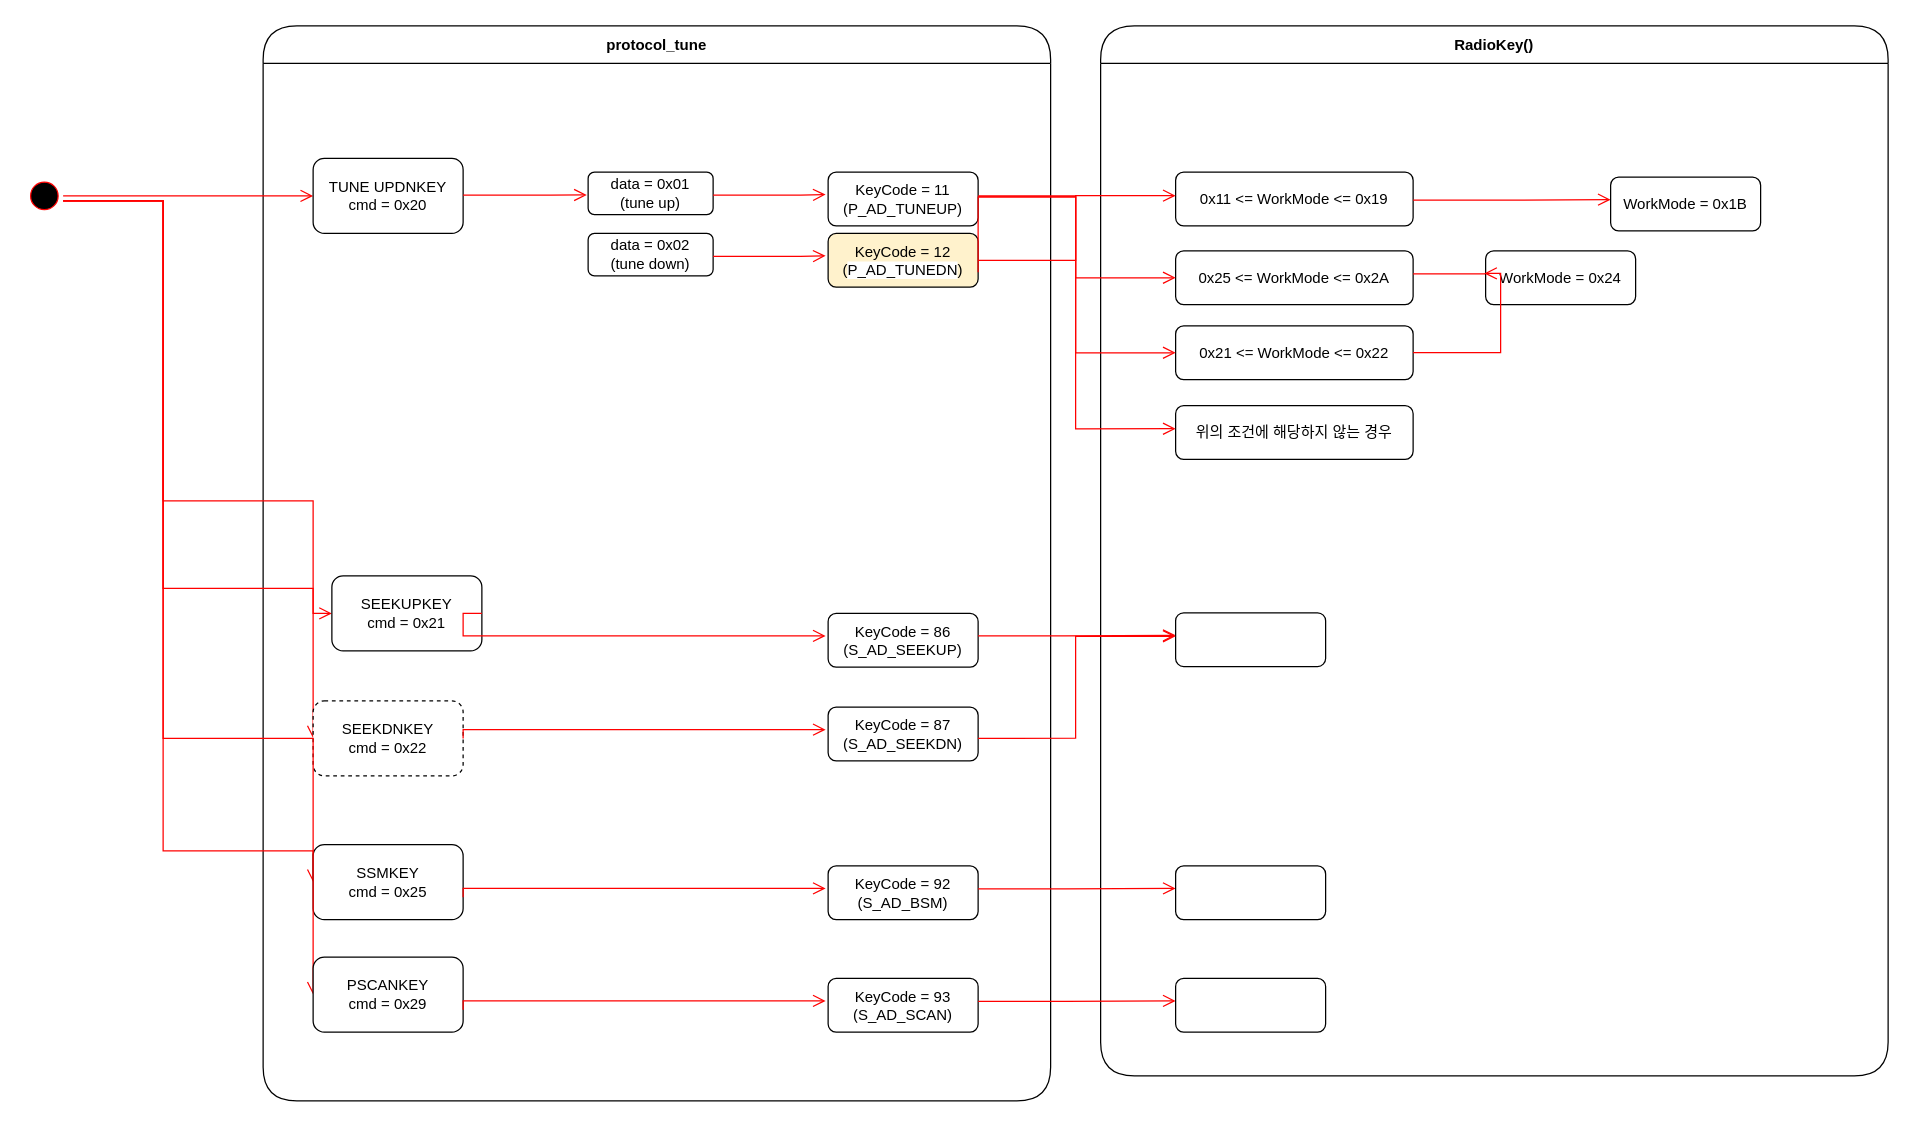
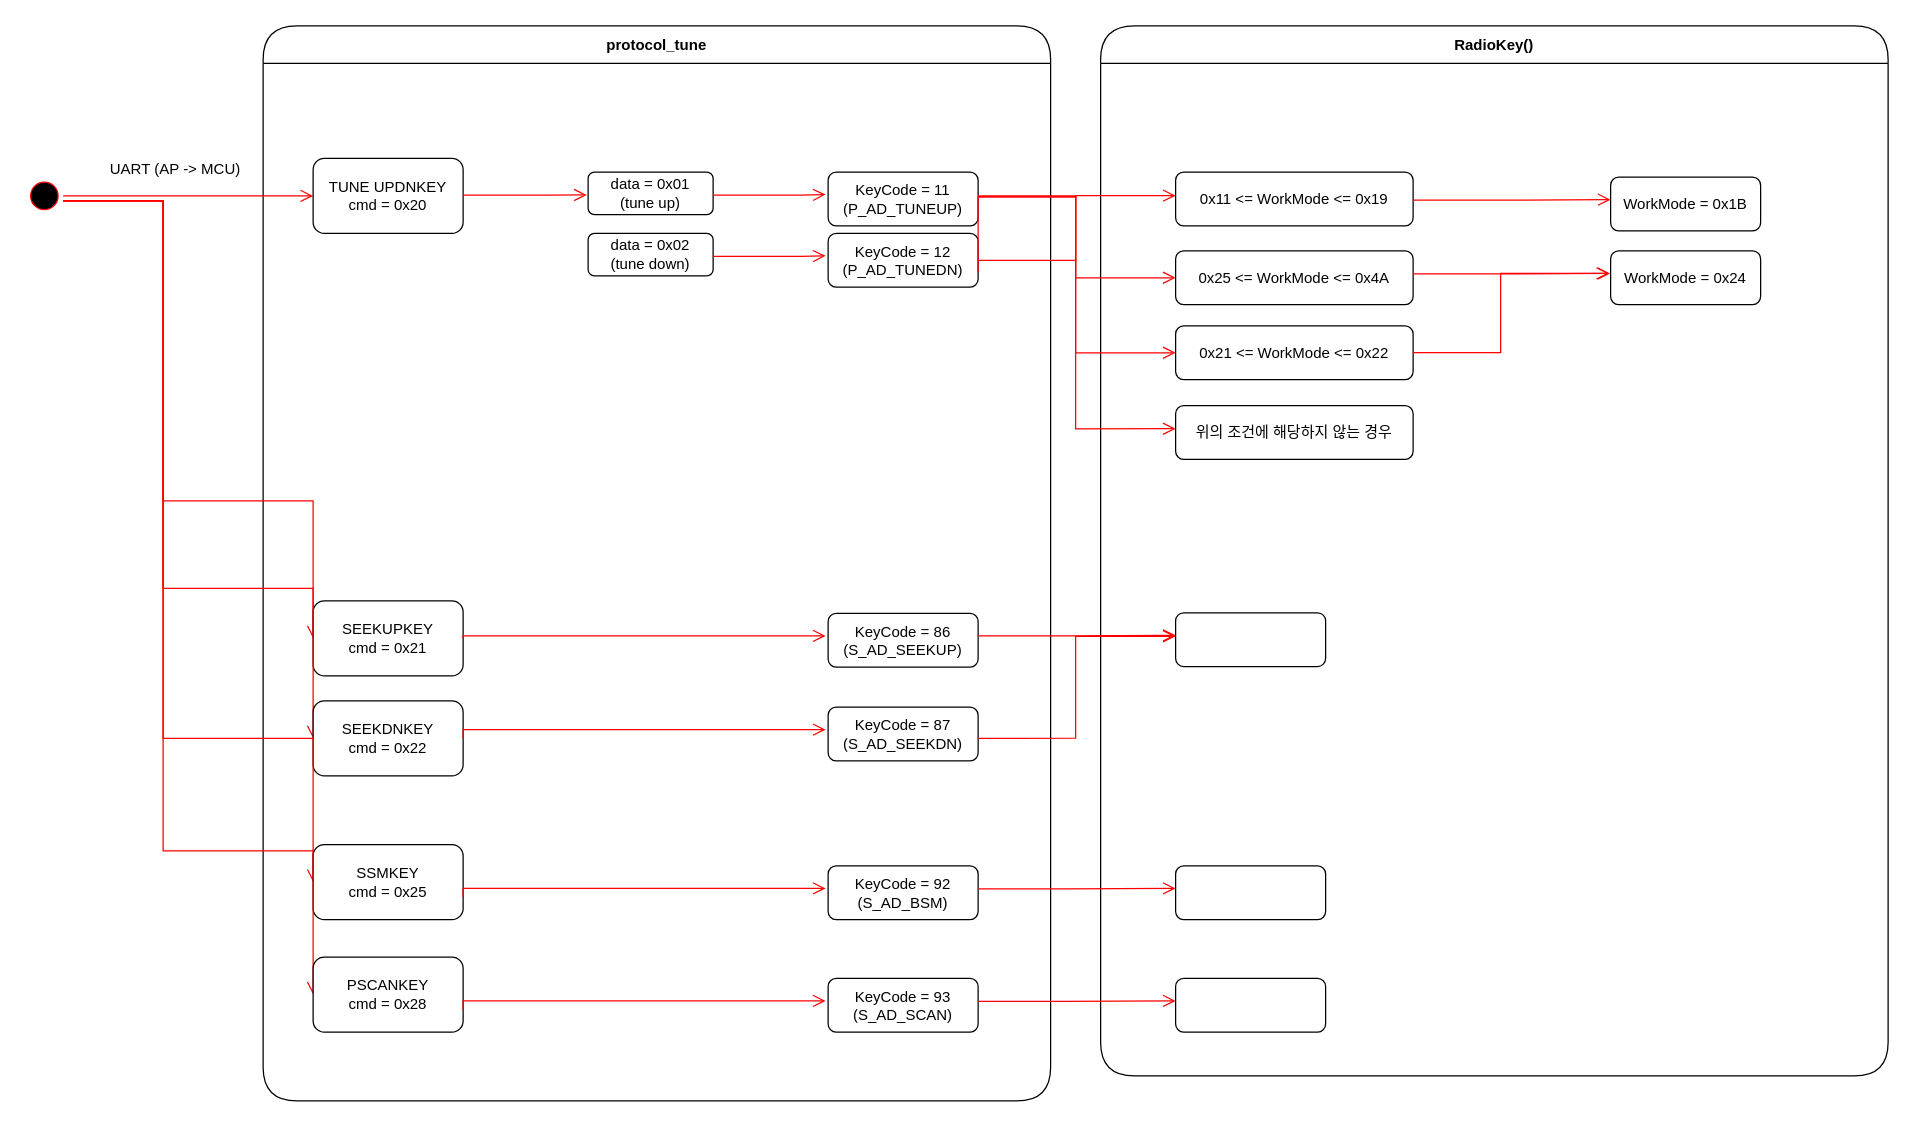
none -> (176, 169)
(903, 260) -> (903, 260)
(1294, 278) -> (1294, 278)
(1561, 278) -> (1686, 278)
(407, 613) -> (388, 638)
(388, 738) -> (388, 738)
(388, 994) -> (388, 994)
